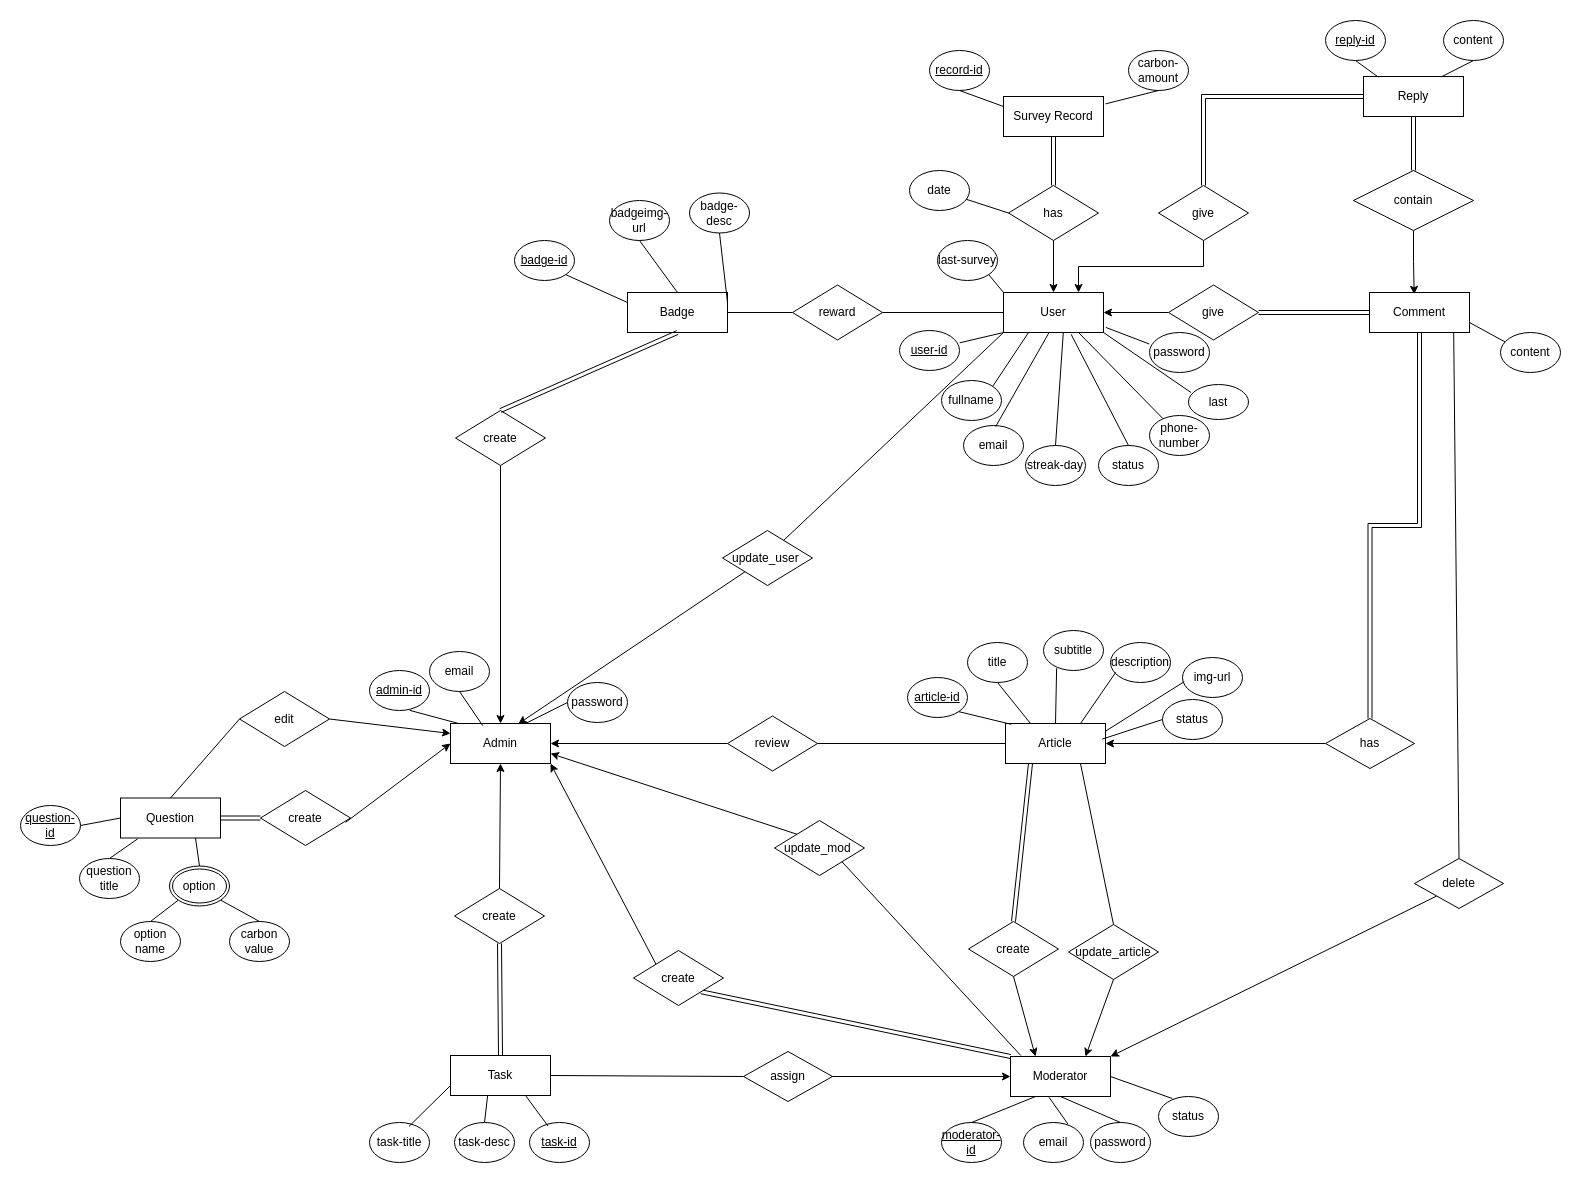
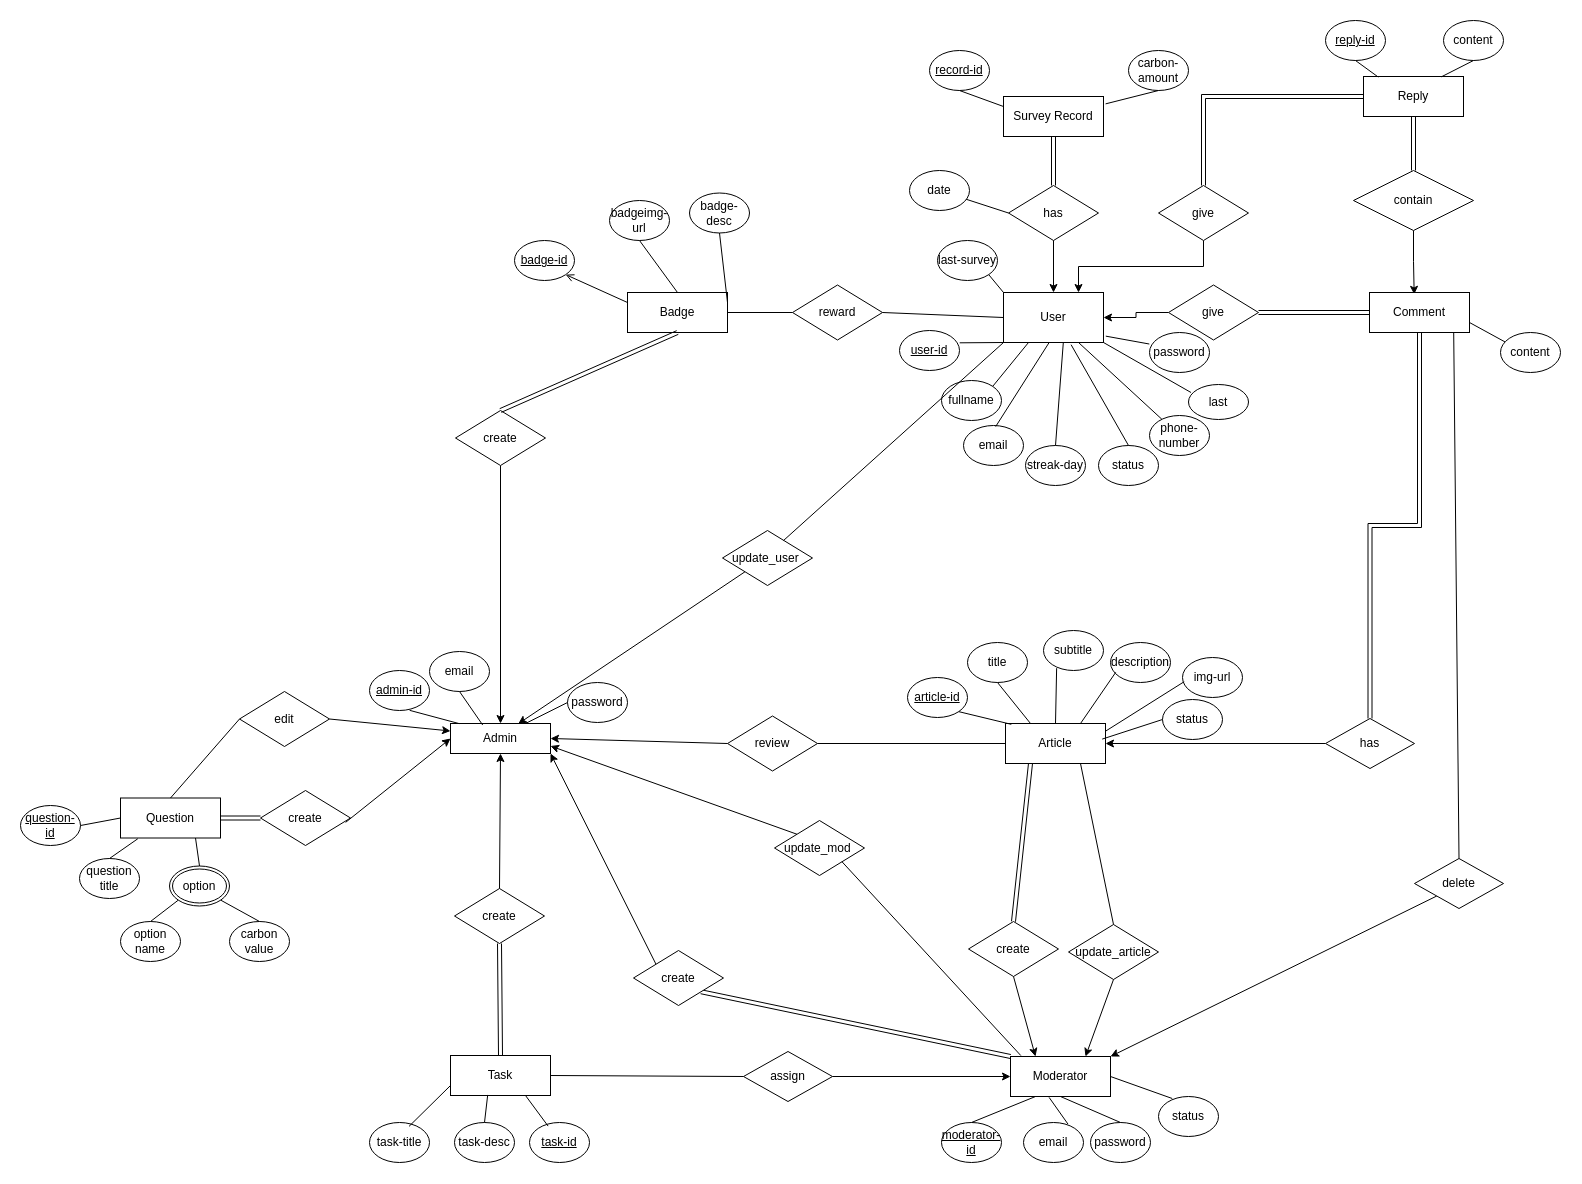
(569, 276) -> (571, 277)
(1054, 313) -> (1054, 318)
(501, 744) -> (501, 739)
